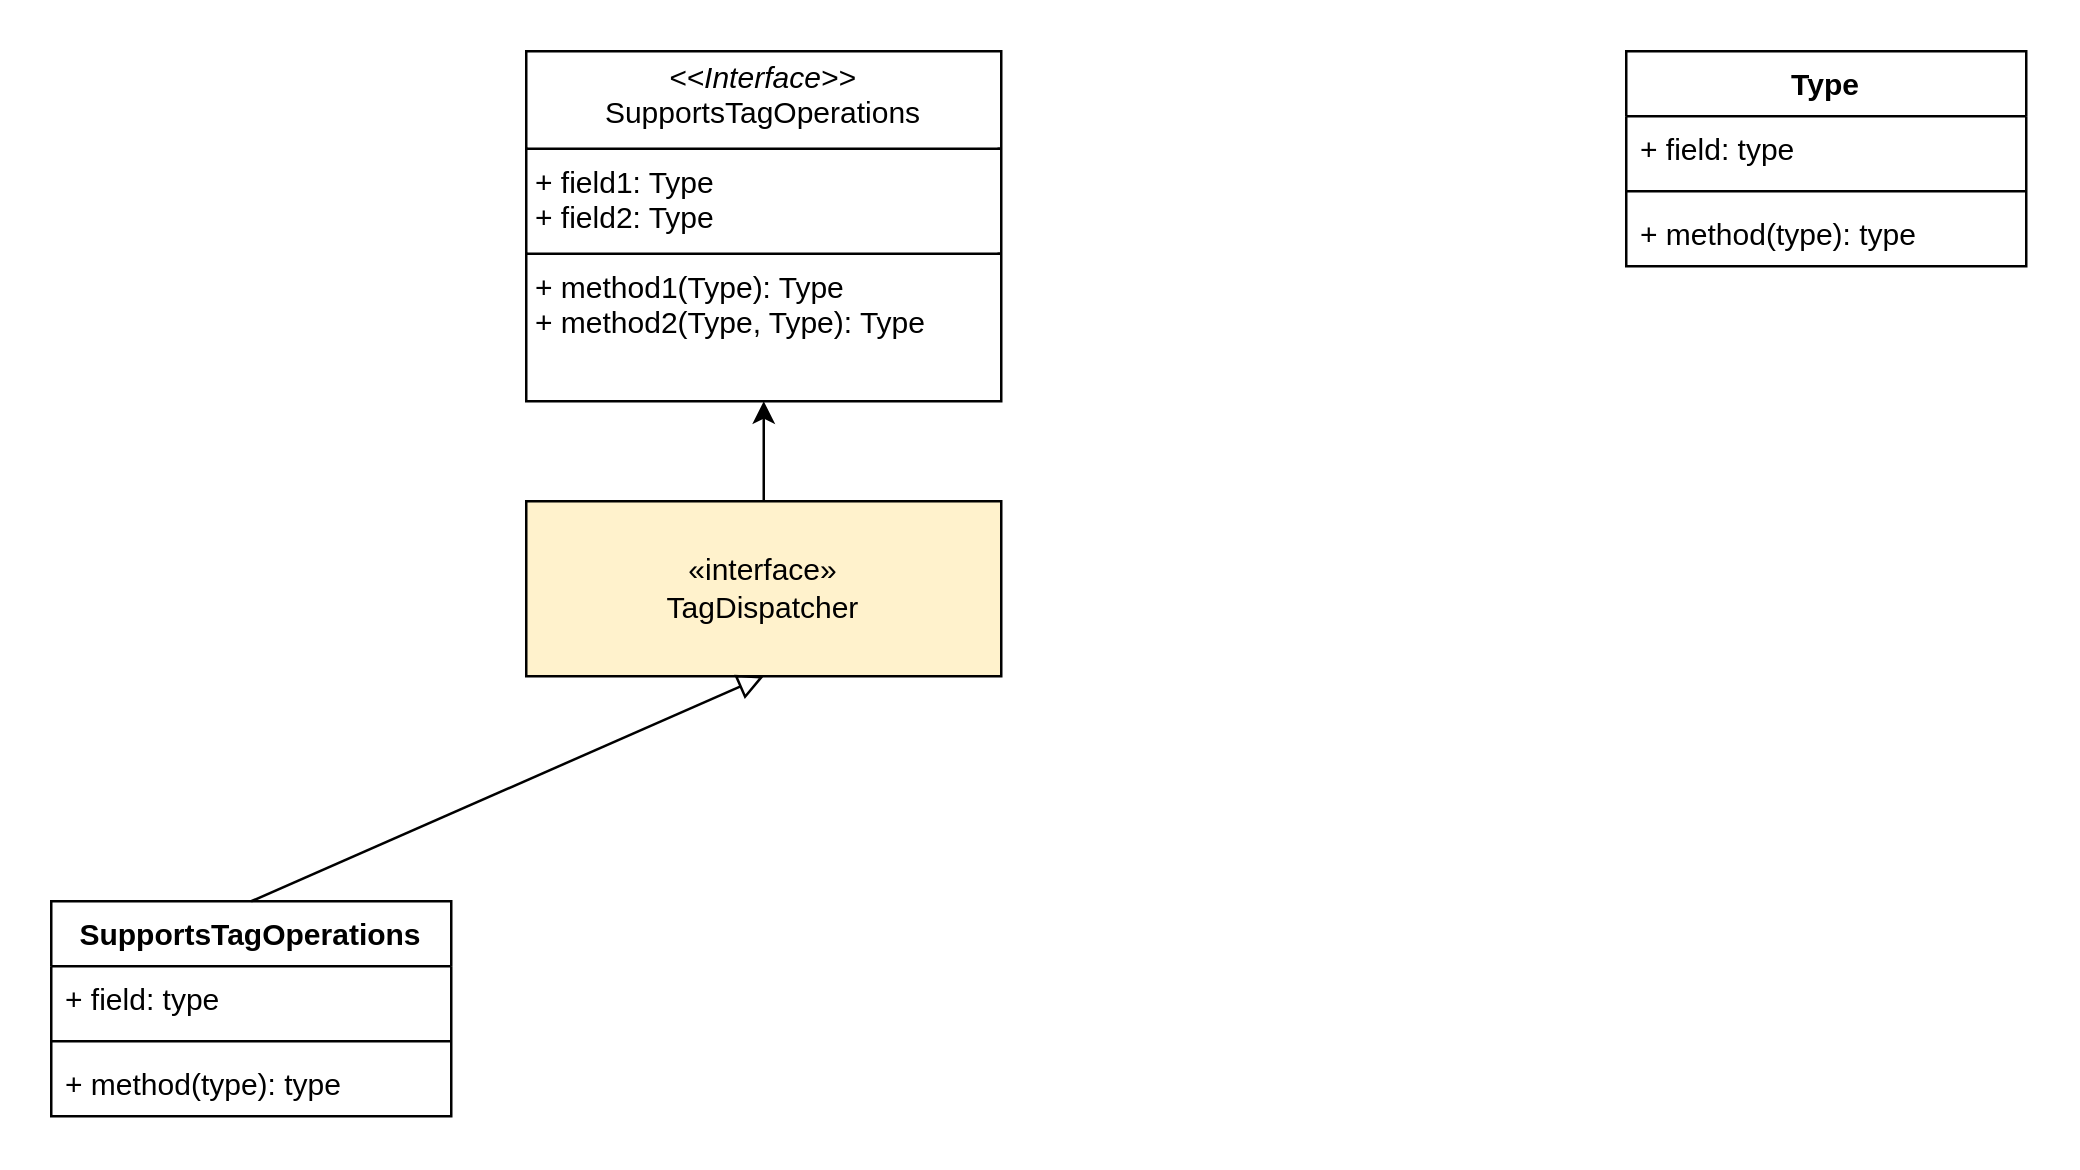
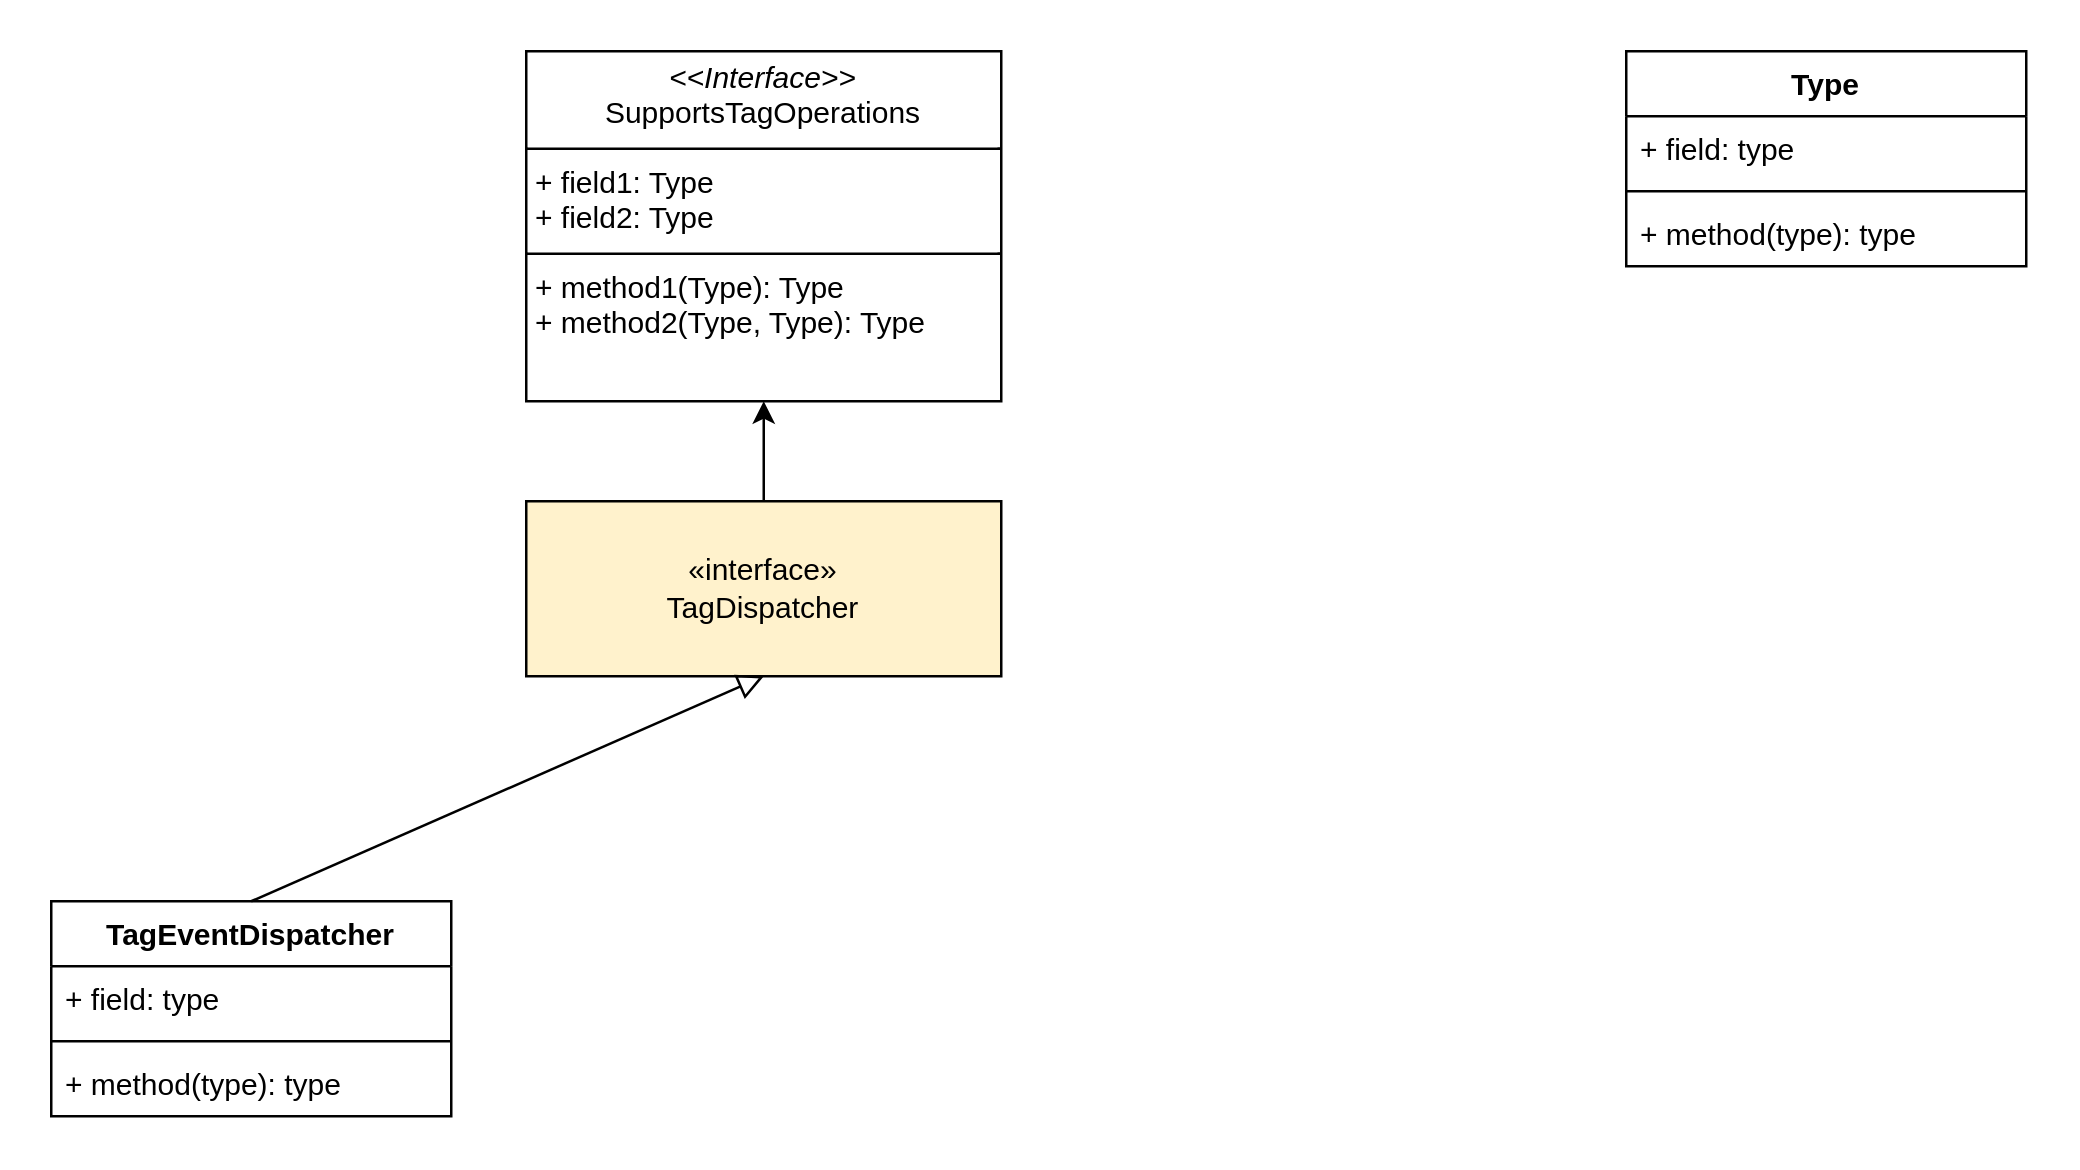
(251, 937) -> (251, 937)
